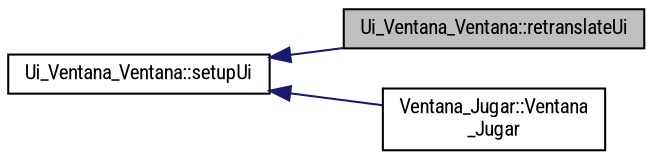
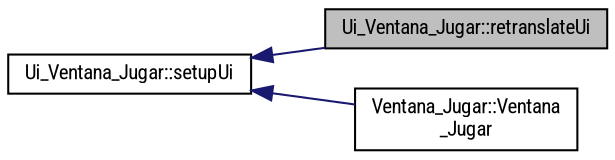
(494, 29) -> (466, 29)
(139, 74) -> (130, 74)
